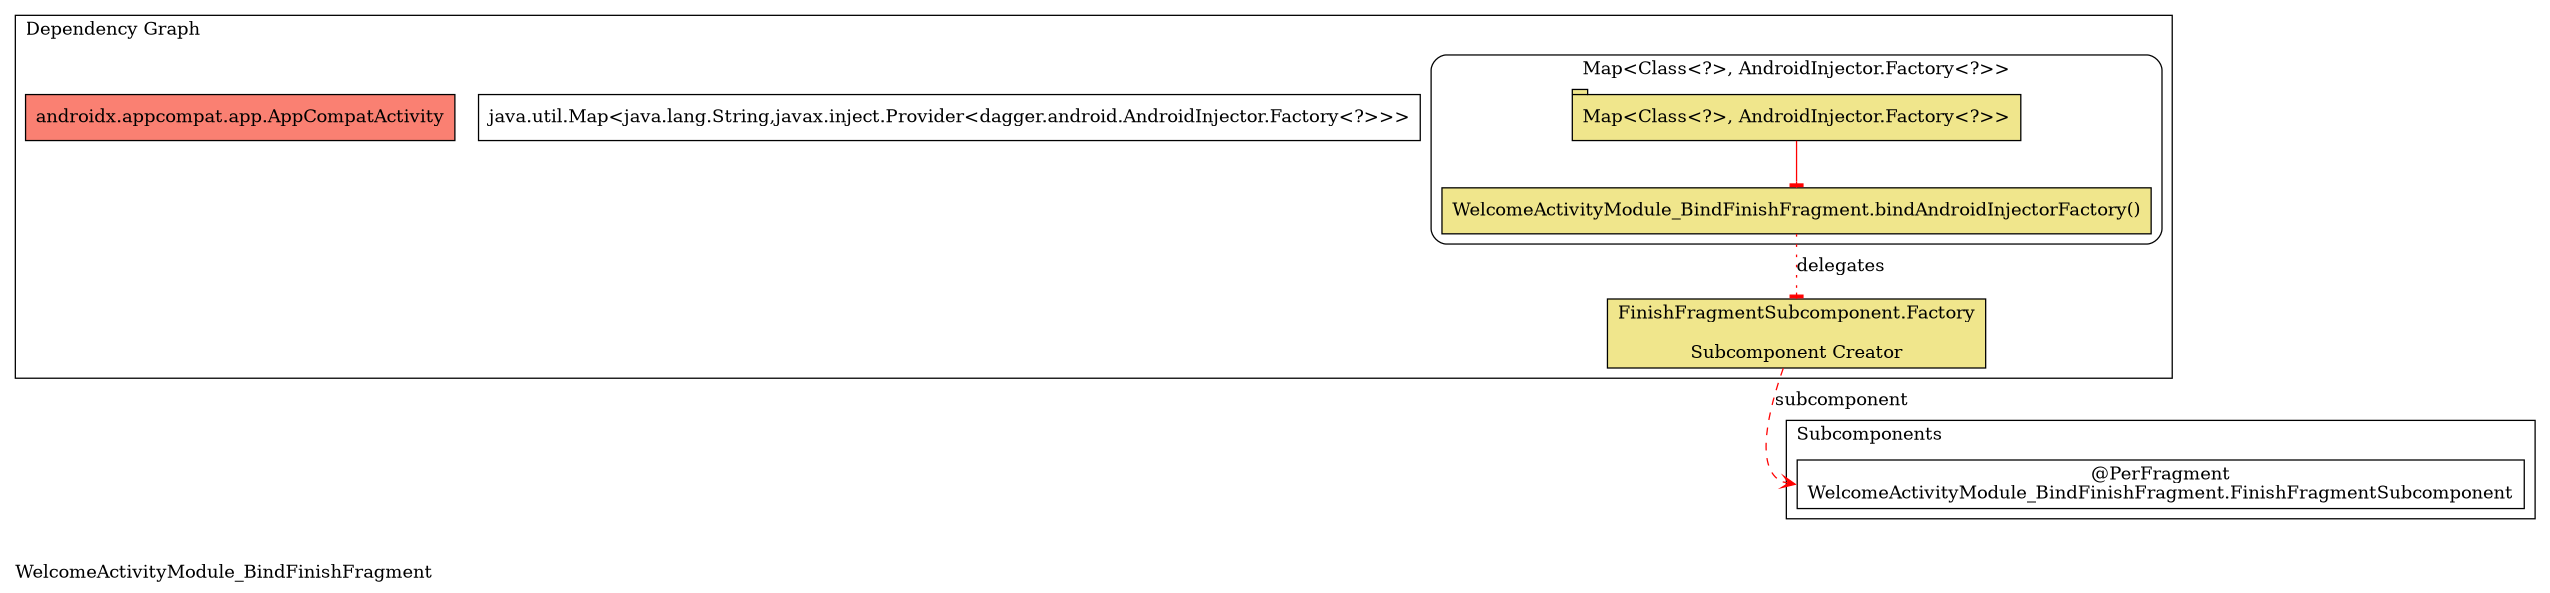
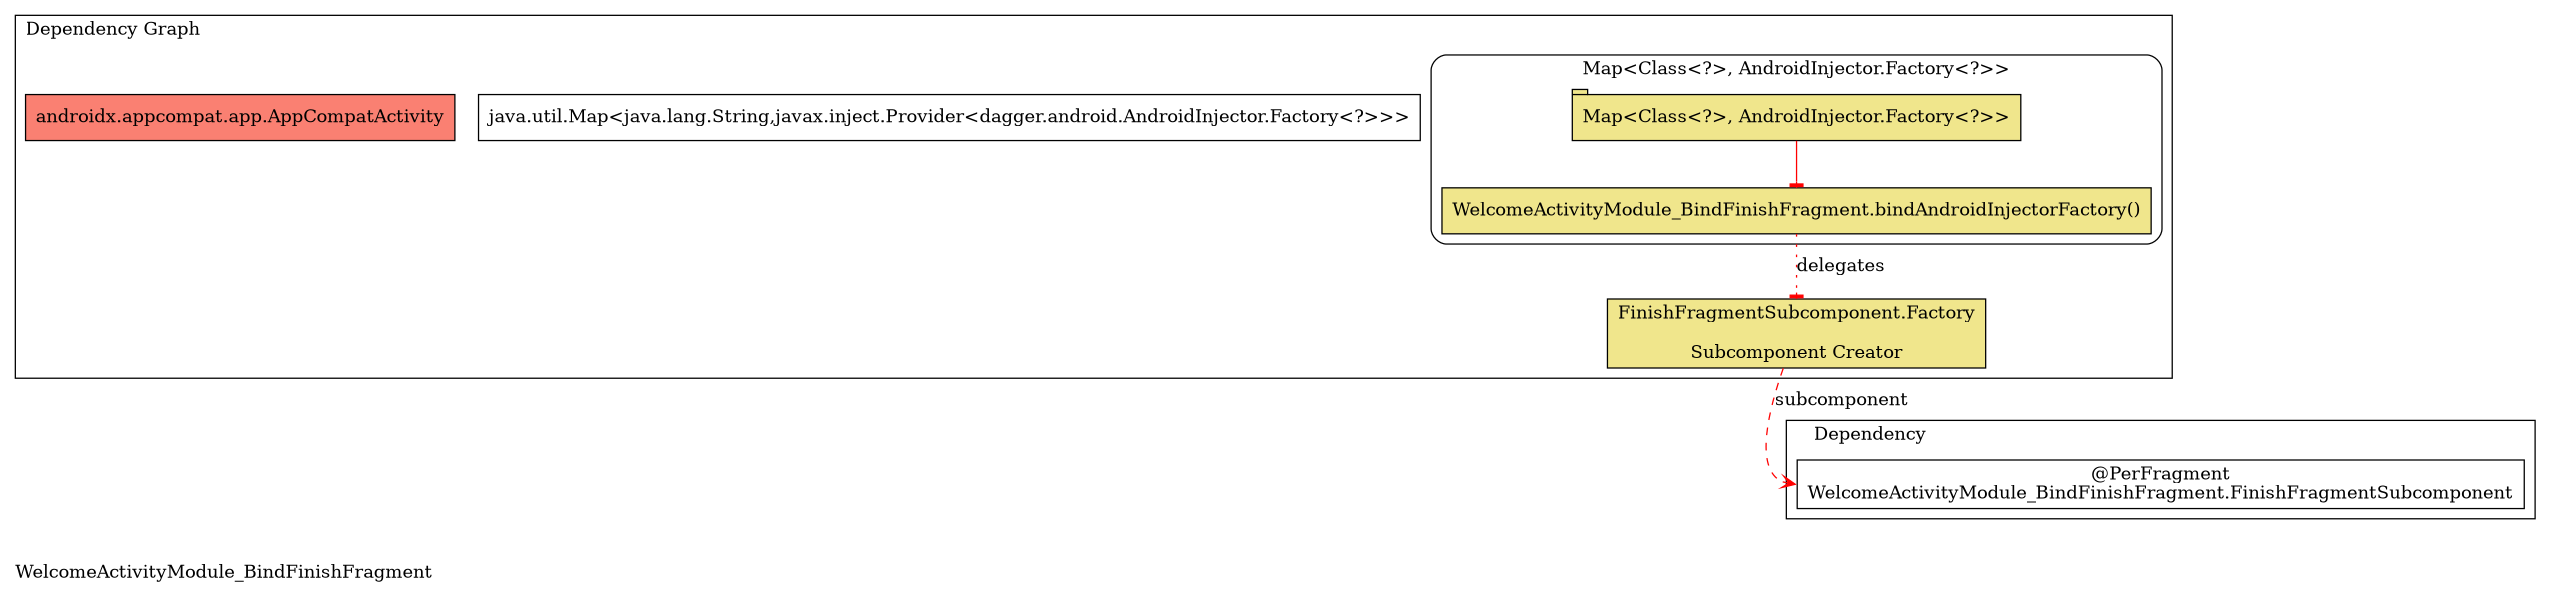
(1870, 435) -> (1870, 435)
